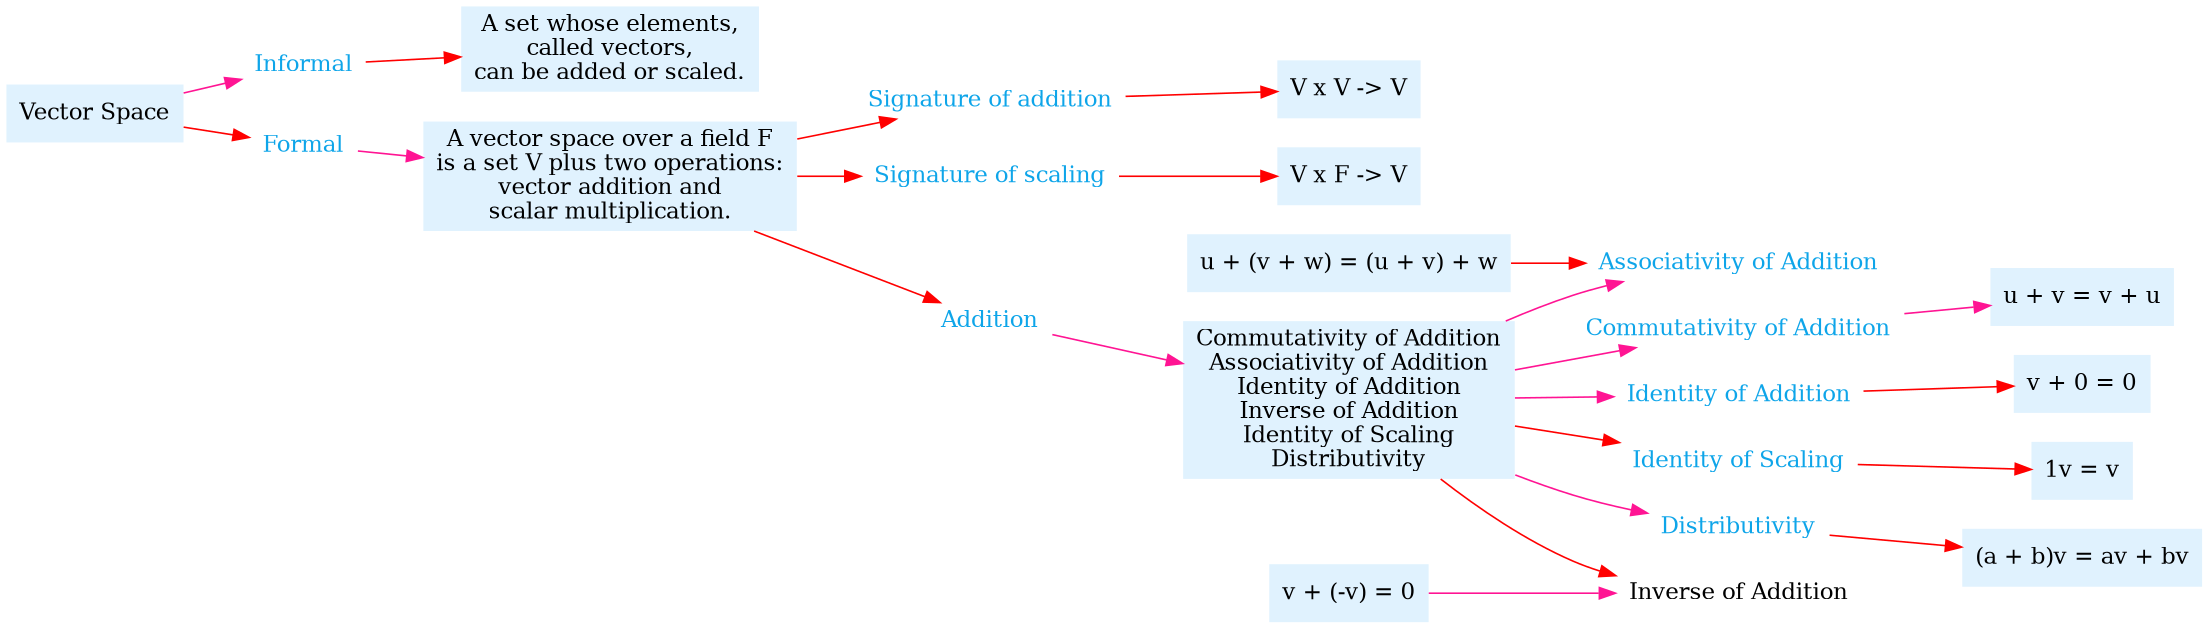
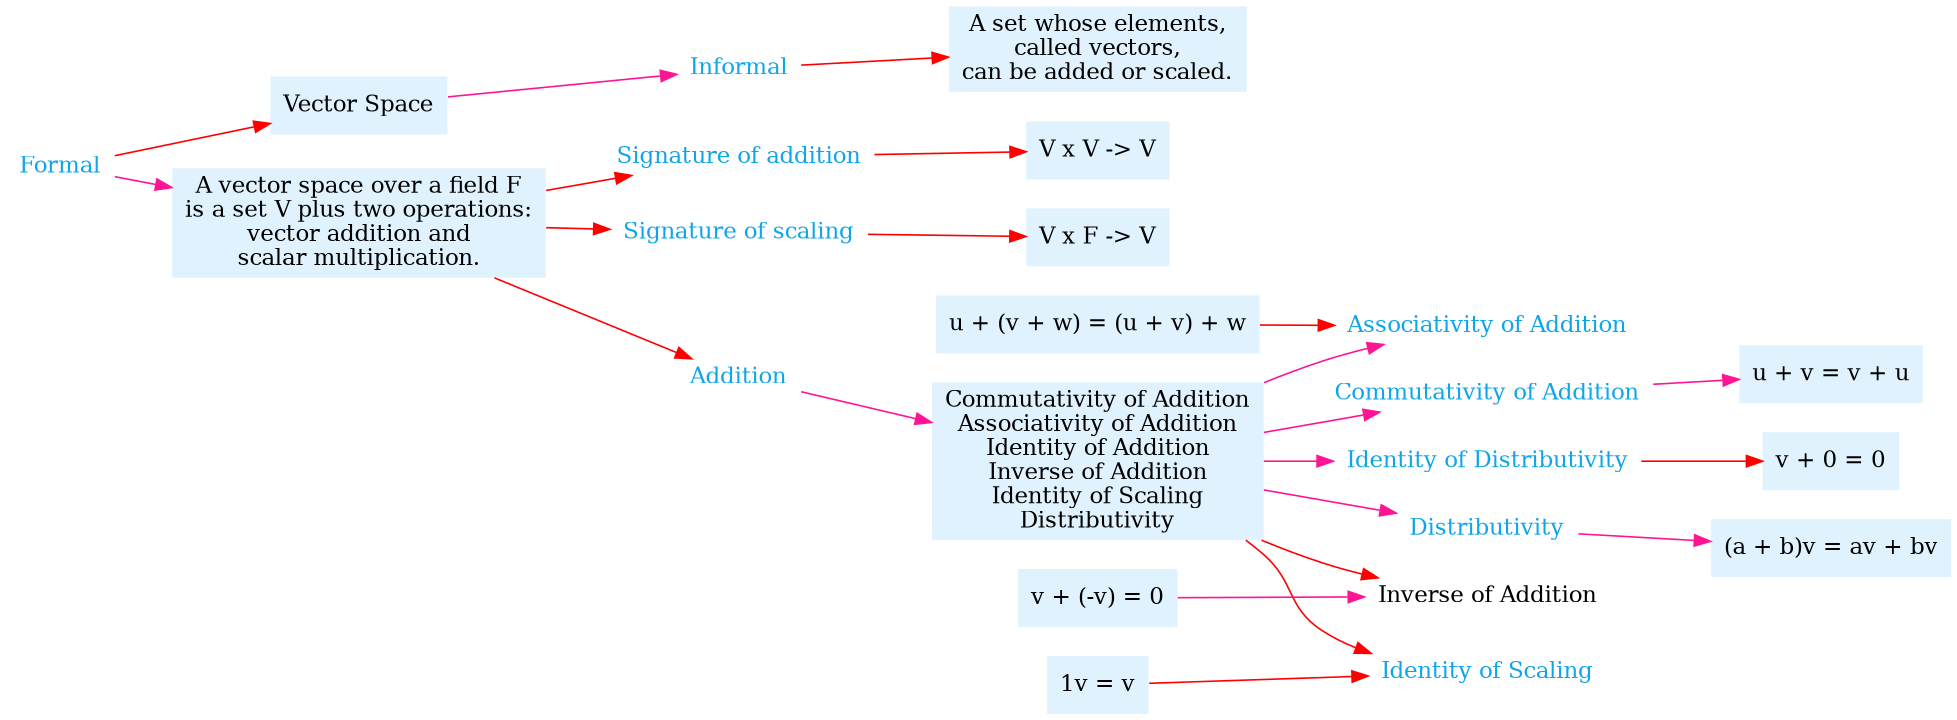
(208, 131) -> (184, 141)
(1738, 395) -> (1487, 461)
(1936, 467) -> (1251, 680)
(1887, 540) -> (1636, 537)
